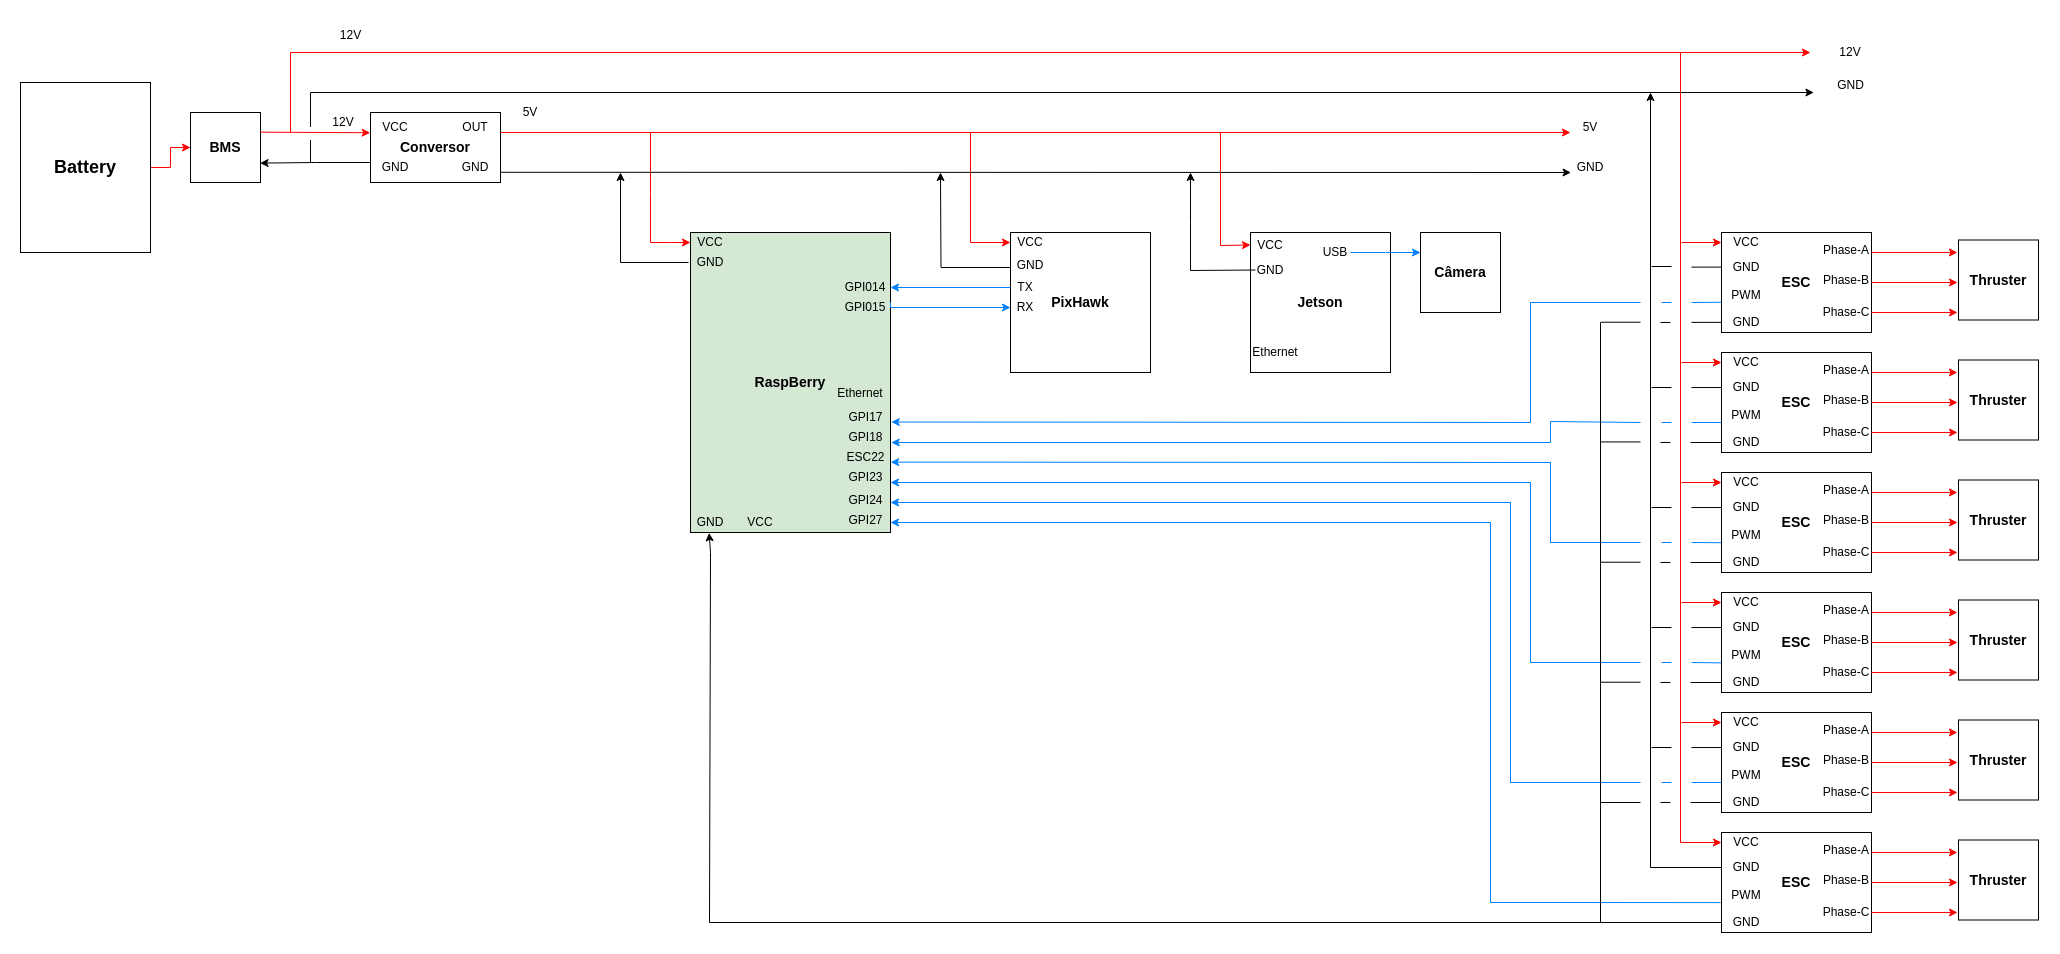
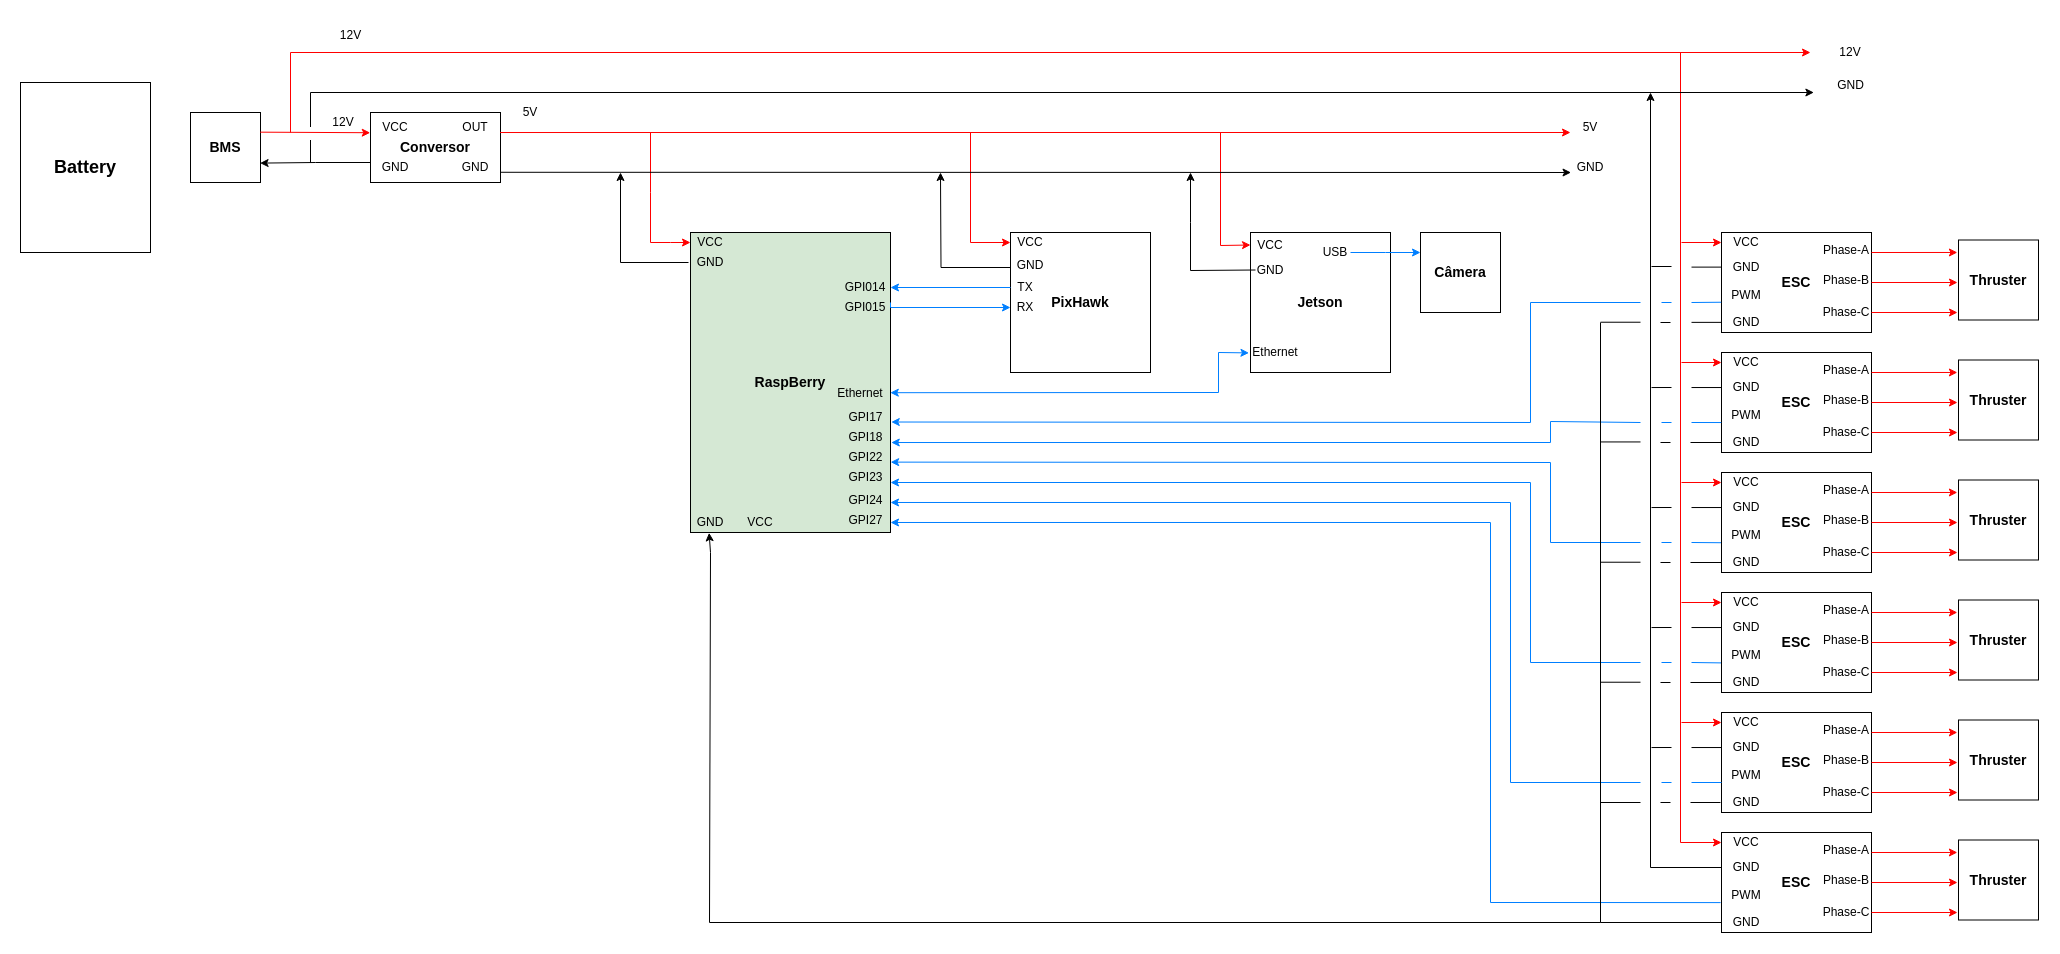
(171, 162) -> none
none -> (1089, 393)
(866, 458) -> (866, 458)
